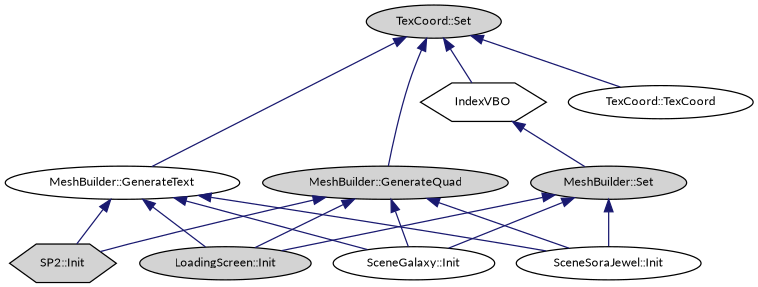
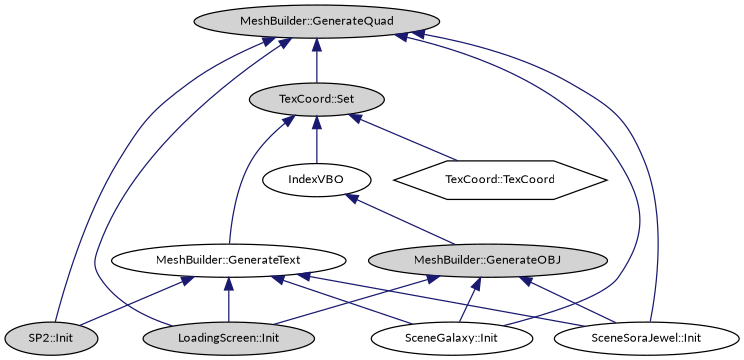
(483, 102) -> (317, 180)
(661, 102) -> (500, 180)
(402, 107) -> (317, 67)
(609, 183) -> (488, 261)
(63, 263) -> (51, 339)
